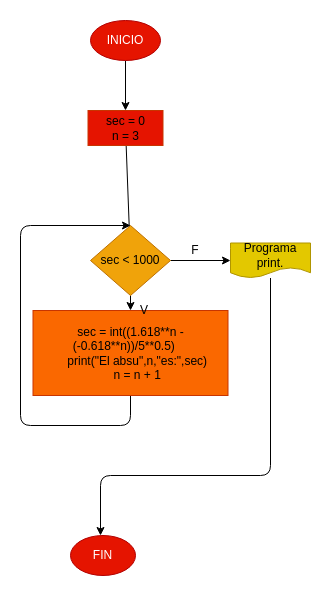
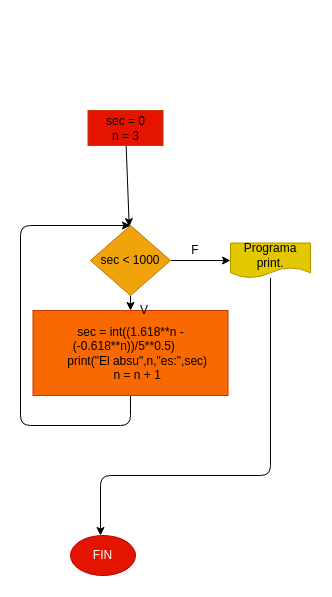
(126, 41) -> none
(126, 82) -> none
(129, 220) -> (129, 218)
